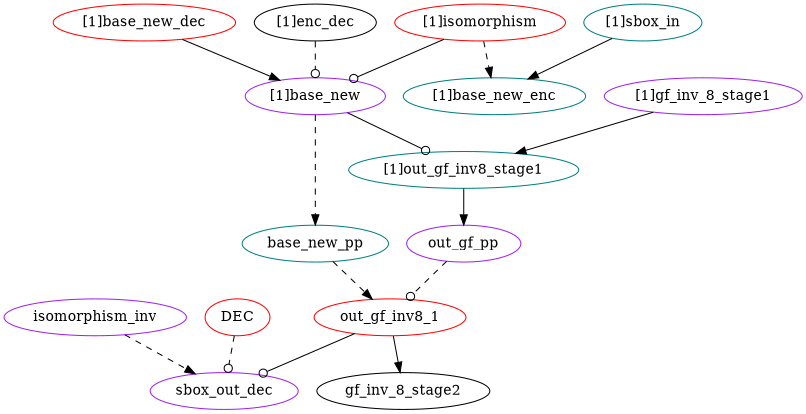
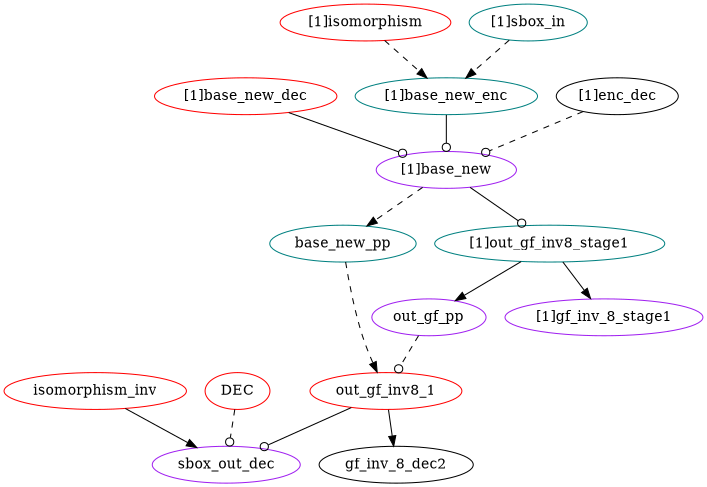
(575, 56) -> (491, 56)
(226, 58) -> (344, 132)
(401, 58) -> (446, 129)
(589, 131) -> (574, 276)
(95, 317) -> (95, 391)
(156, 352) -> (156, 426)
(403, 391) -> (396, 465)
